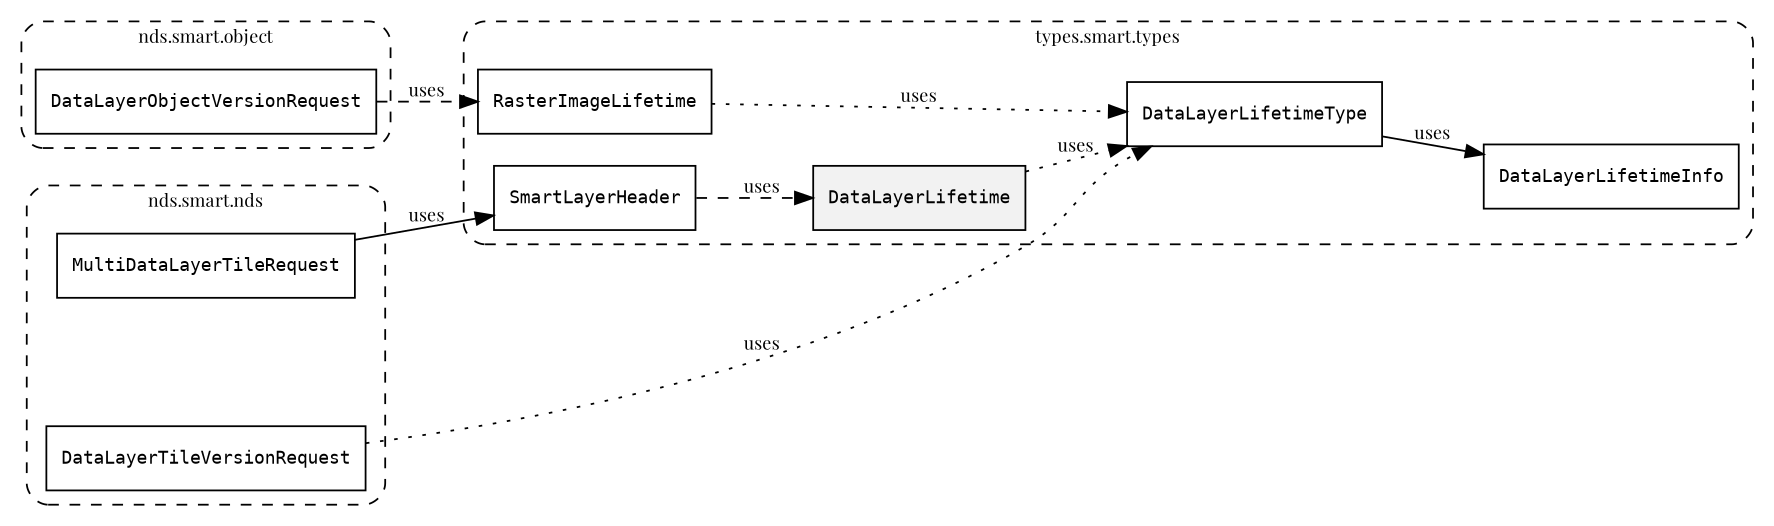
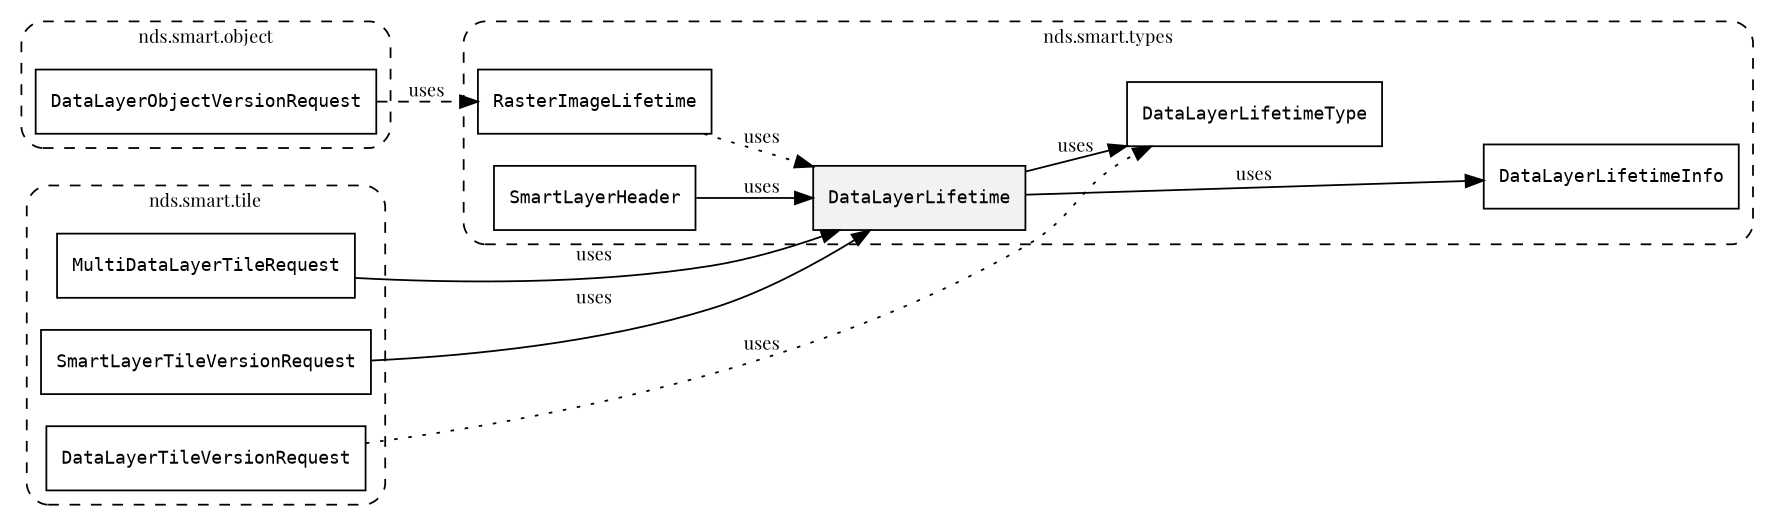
(1108, 38) -> (1108, 38)
(910, 108) -> (750, 148)
(1424, 144) -> (1245, 188)
(1067, 161) -> (1067, 161)
(746, 198) -> (746, 198)
(206, 202) -> (206, 202)
(415, 229) -> (591, 278)
none -> (206, 362)
